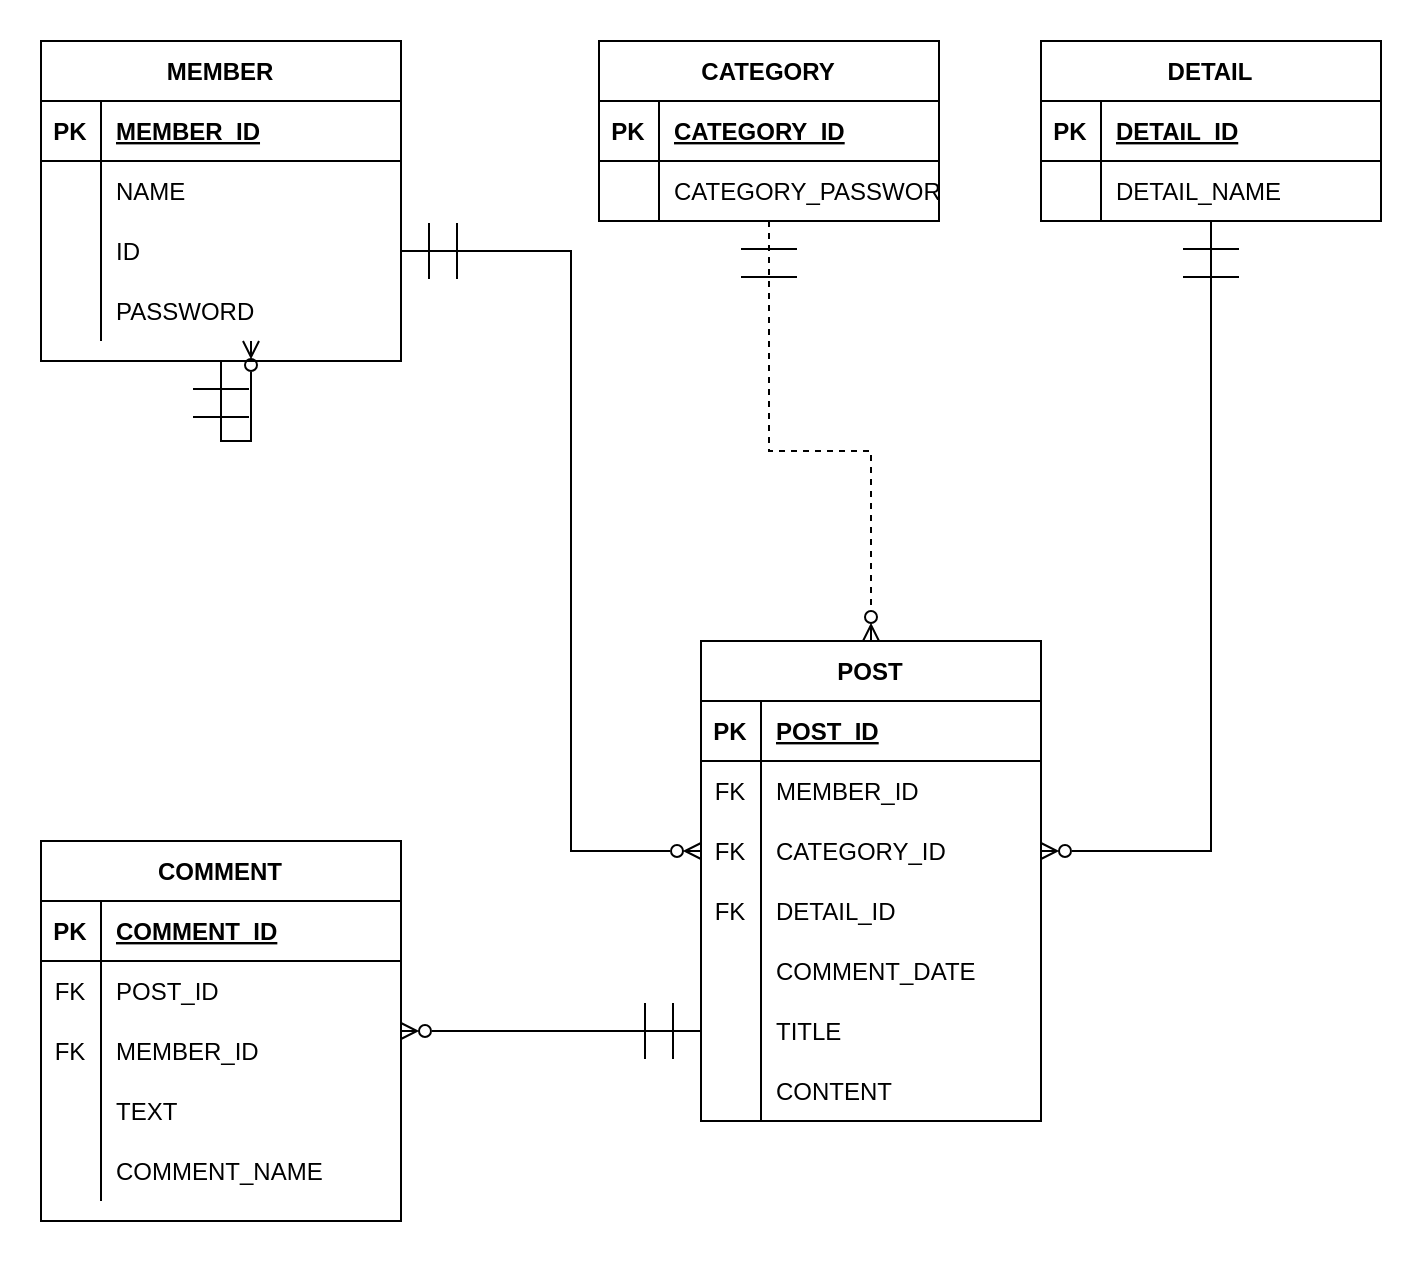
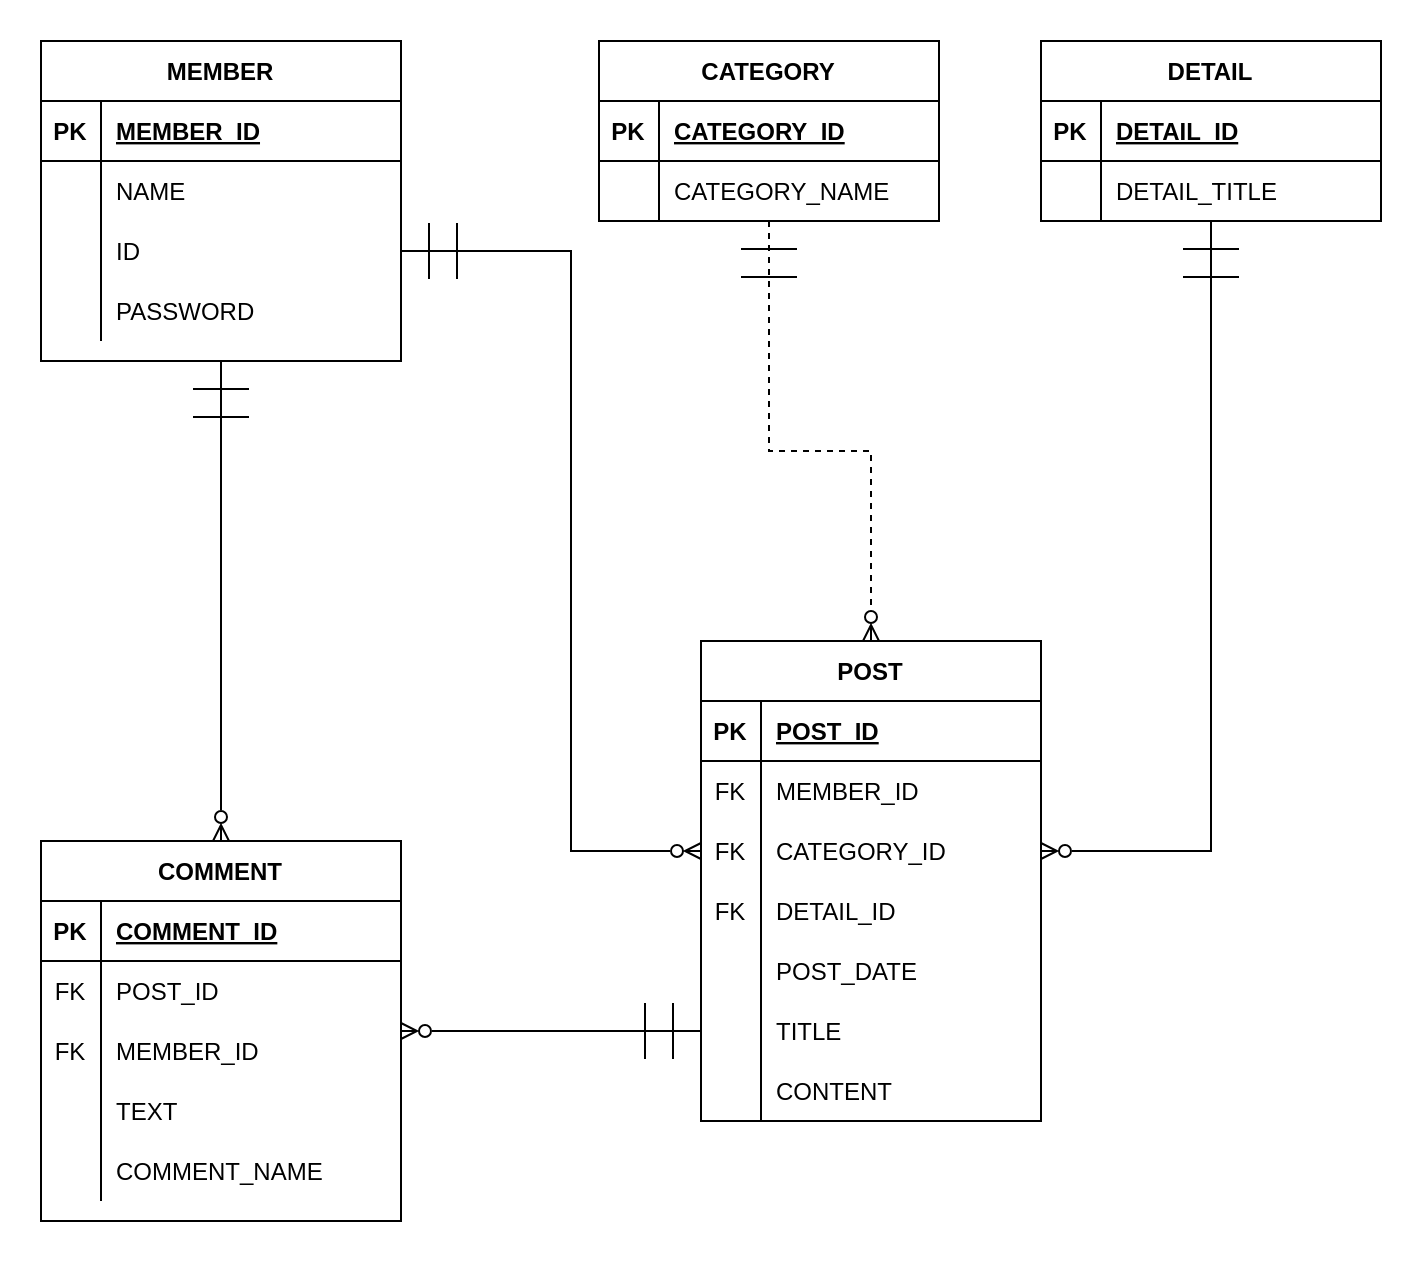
(788, 192) -> (761, 192)
(1190, 192) -> (1197, 192)
(251, 423) -> (221, 624)
(857, 972) -> (836, 972)
